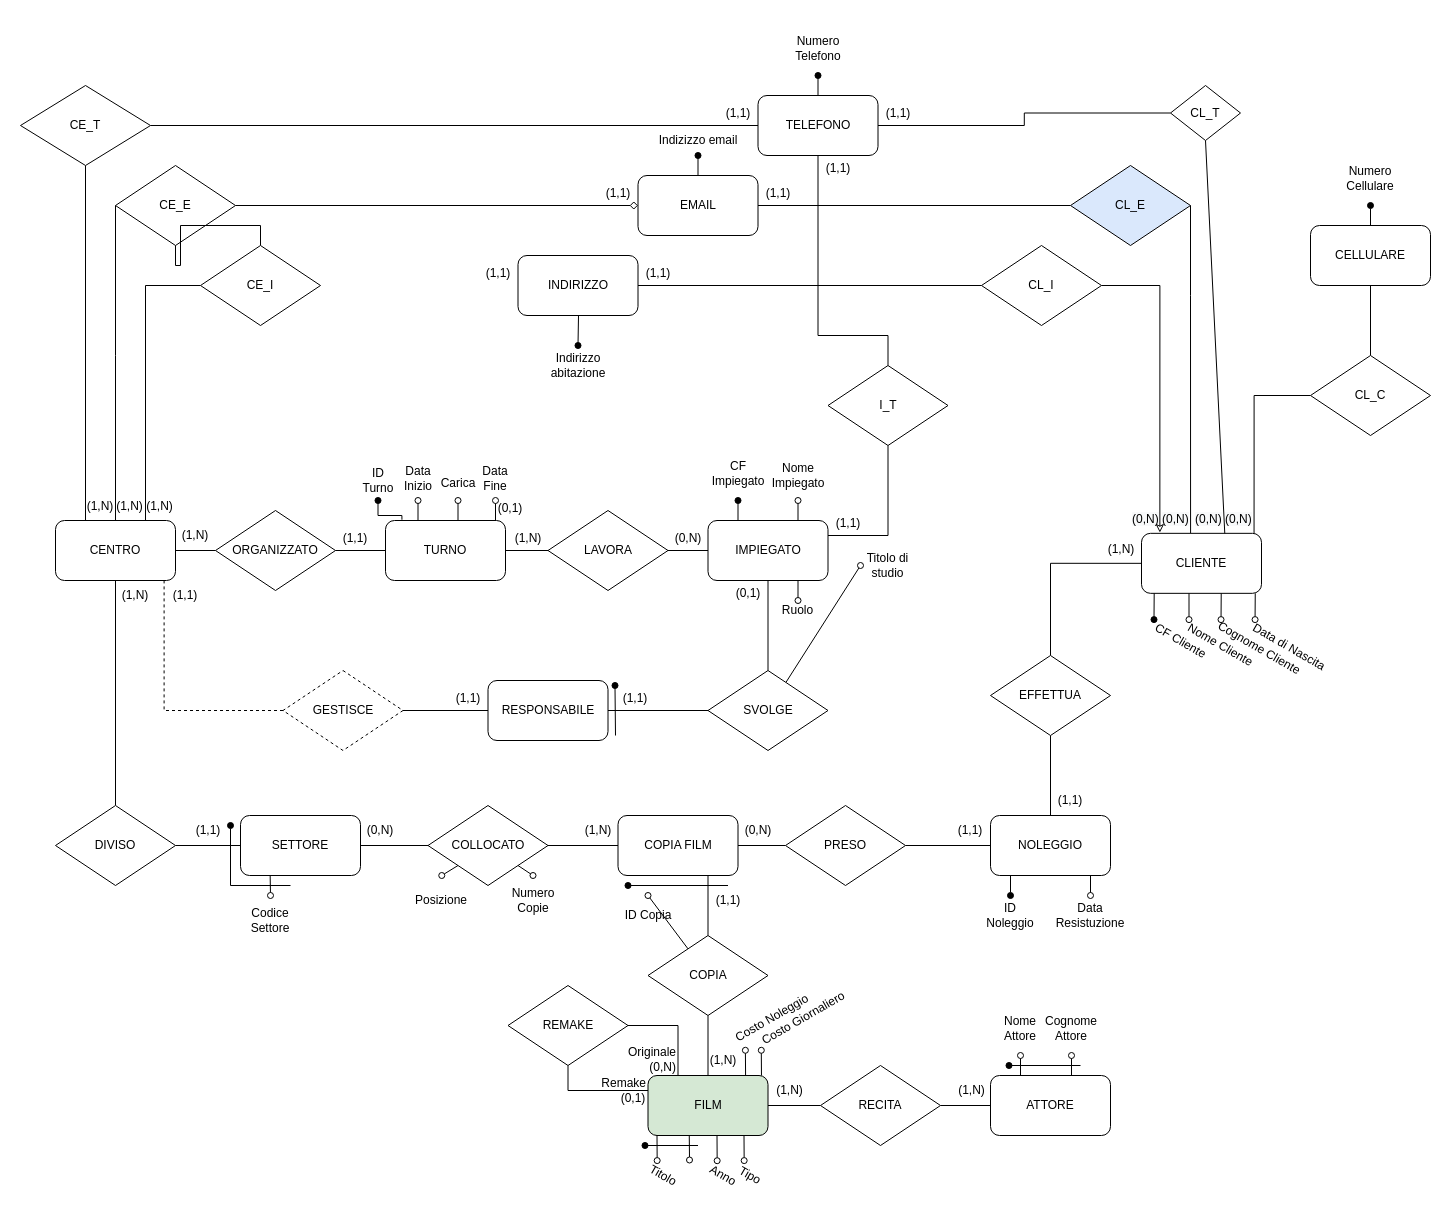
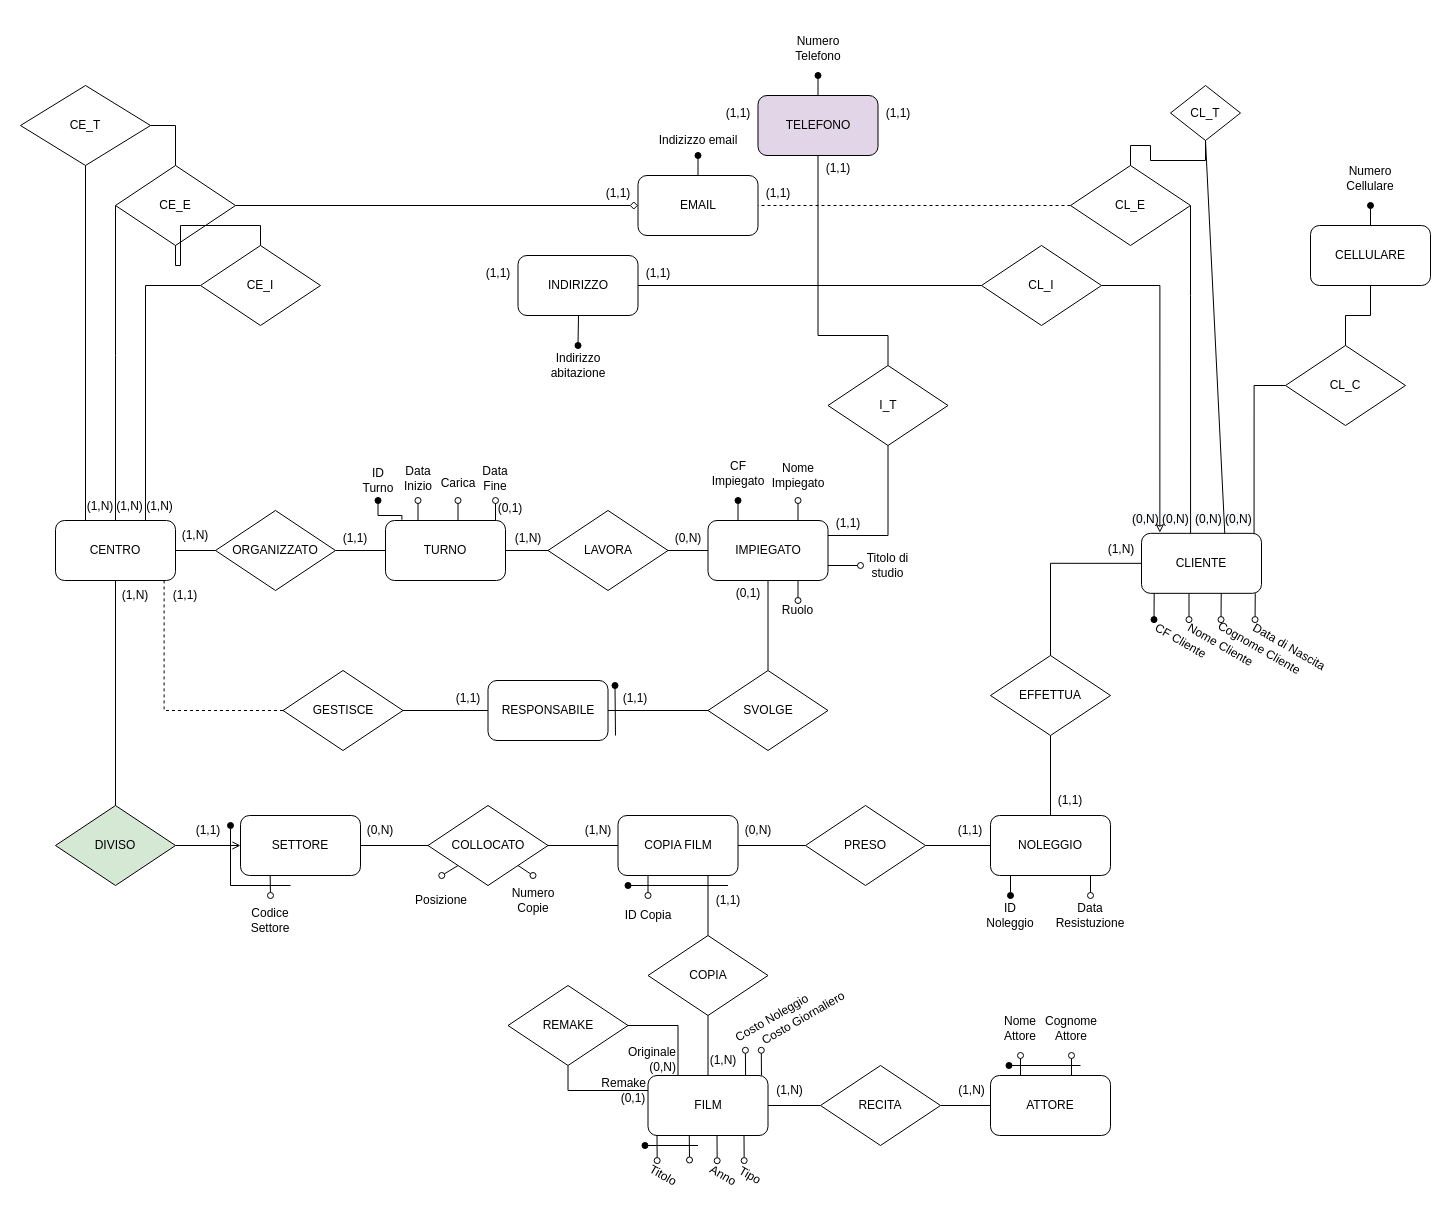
(1024, 119) -> (1151, 161)
(465, 126) -> (176, 145)
(818, 126) -> (818, 126)
(914, 206) -> (914, 206)
(1131, 206) -> (1131, 206)
(1371, 396) -> (1346, 386)
(823, 625) -> (843, 566)
(343, 711) -> (343, 711)
(116, 846) -> (116, 846)
(235, 846) -> (235, 846)
(846, 846) -> (866, 846)
(669, 923) -> (648, 883)
(708, 1106) -> (708, 1106)
